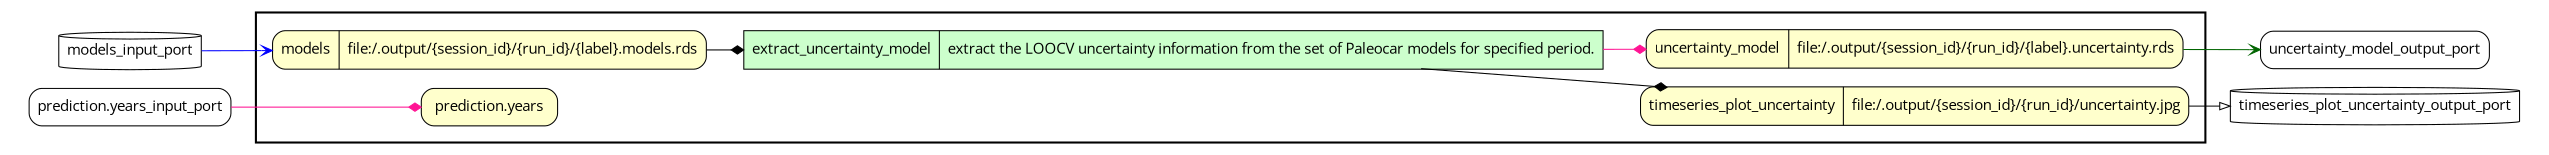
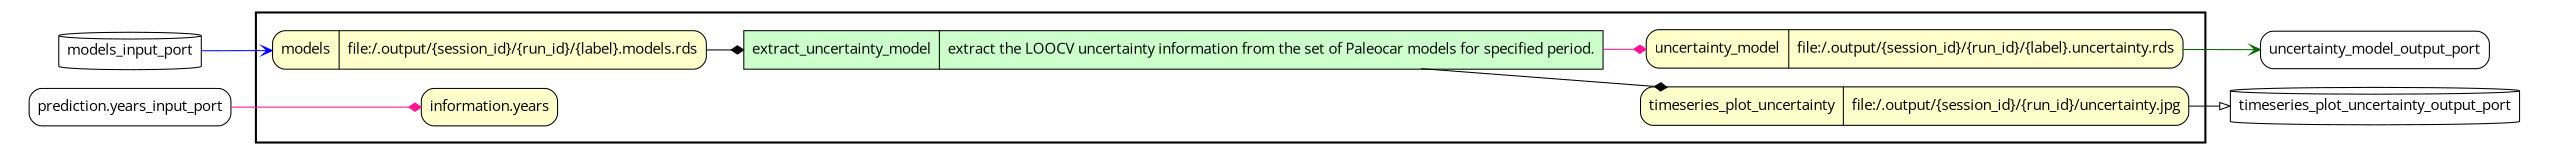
(489, 107) -> (489, 107)
